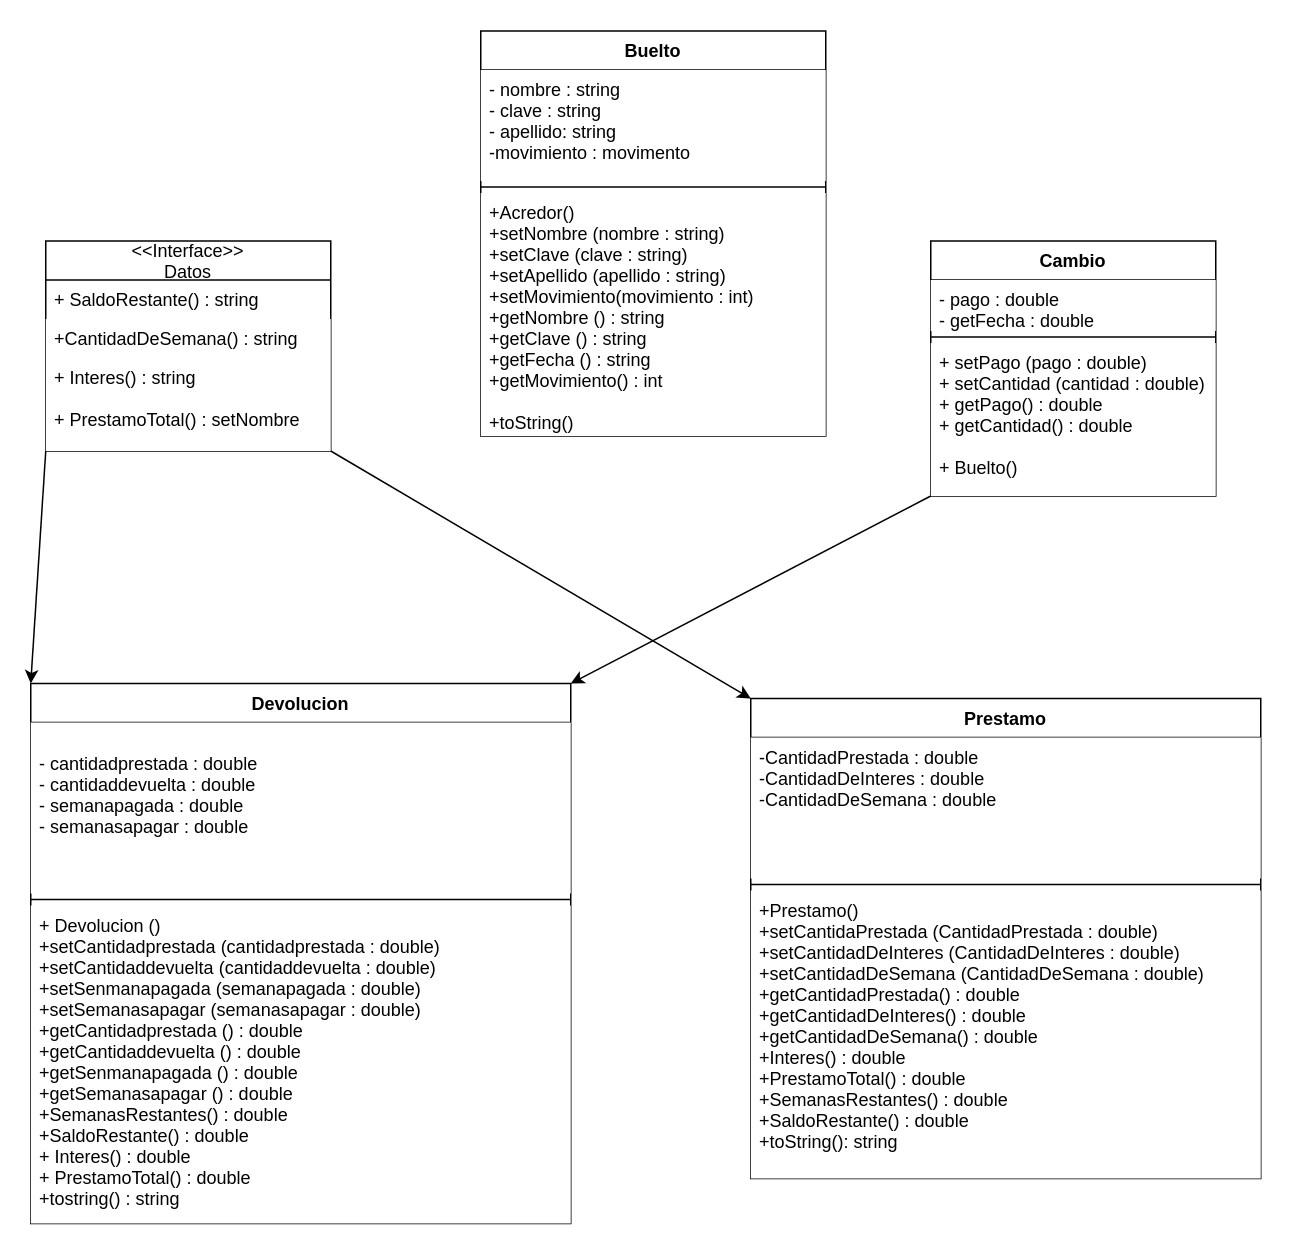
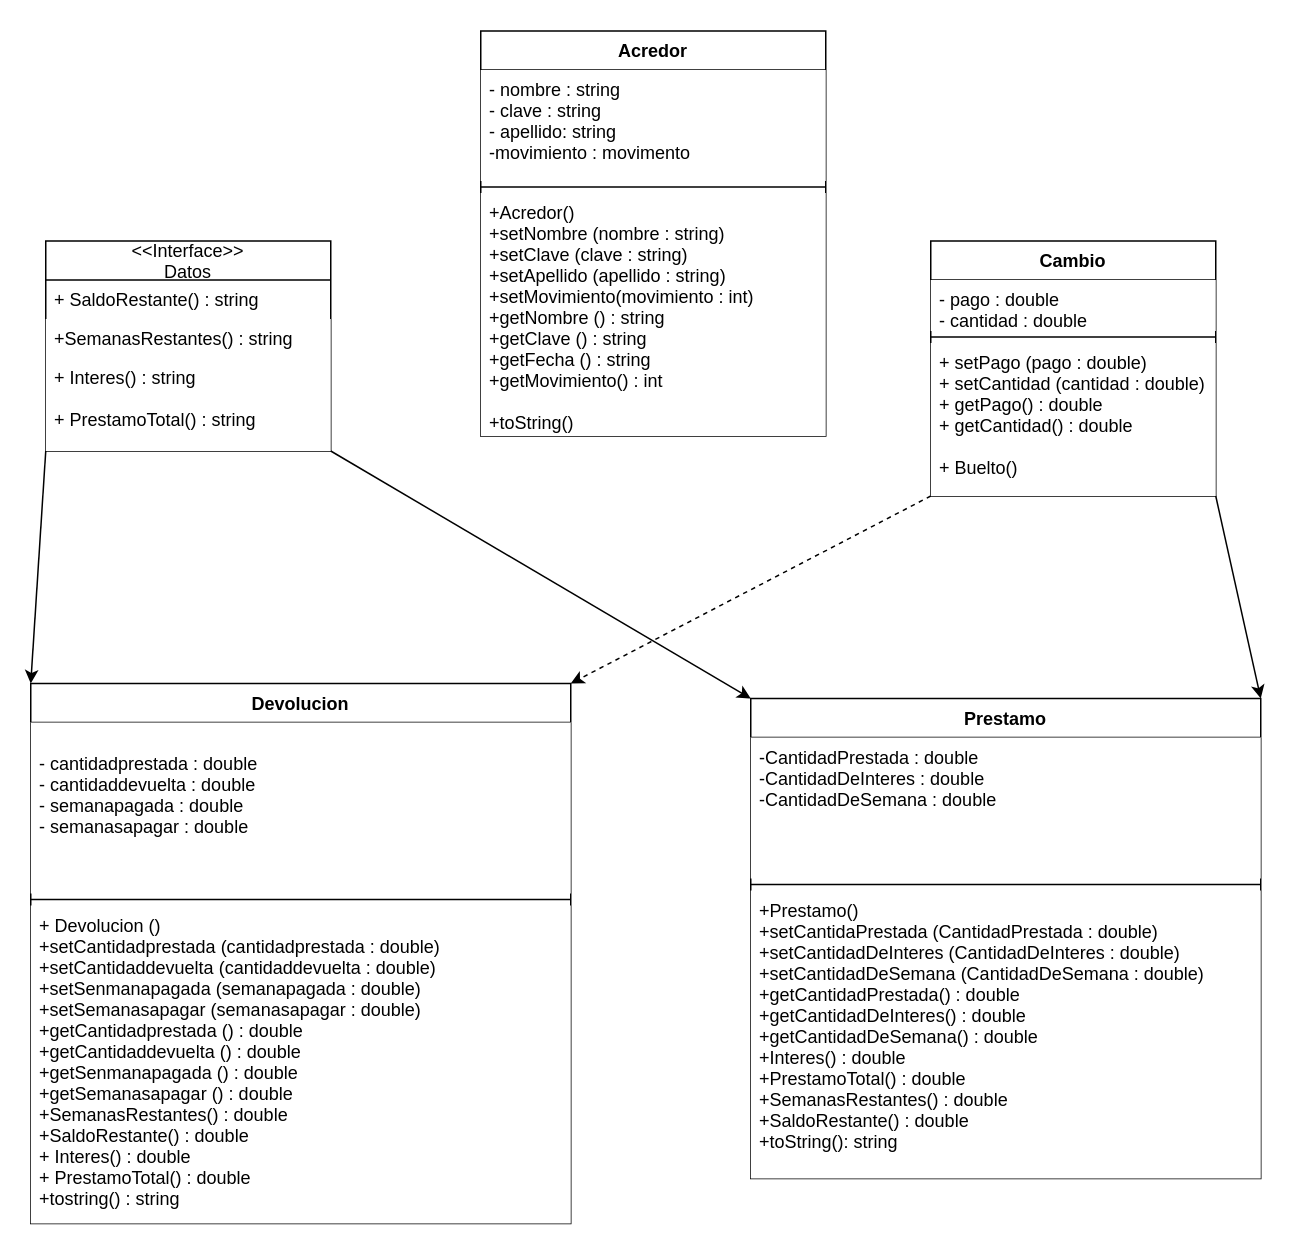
(653, 51) -> (653, 51)
(1003, 300) -> (1003, 300)
(183, 339) -> (186, 339)
(143, 378) -> (143, 378)
(754, 588) -> (754, 588)
none -> (1237, 592)
